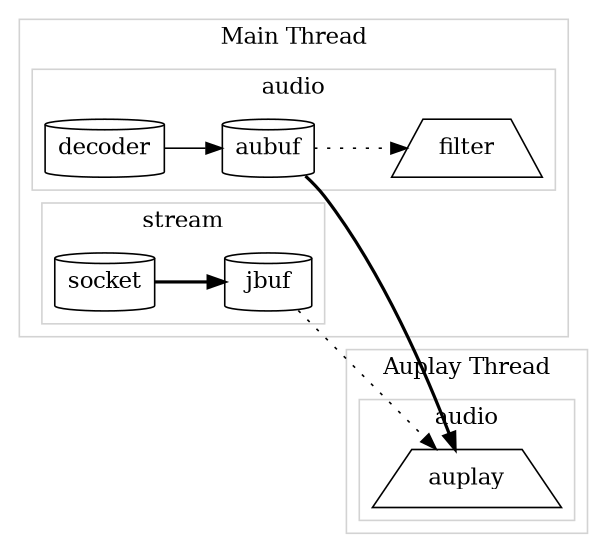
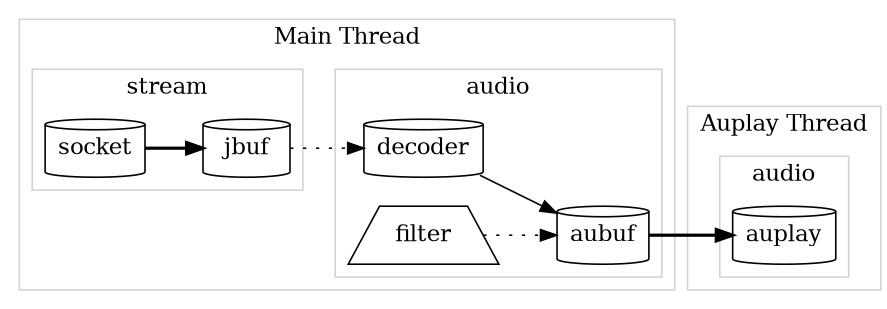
(352, 148) -> (512, 235)
(361, 374) -> (319, 148)
(467, 478) -> (784, 235)
